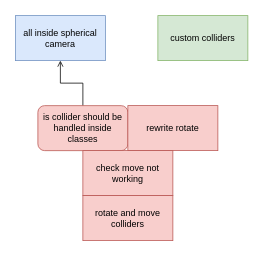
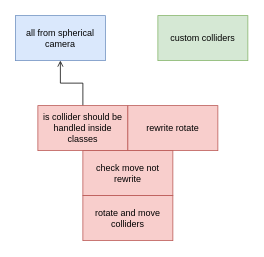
(60, 38) -> (60, 38)
(83, 128) -> (83, 128)
(128, 173) -> (128, 173)
